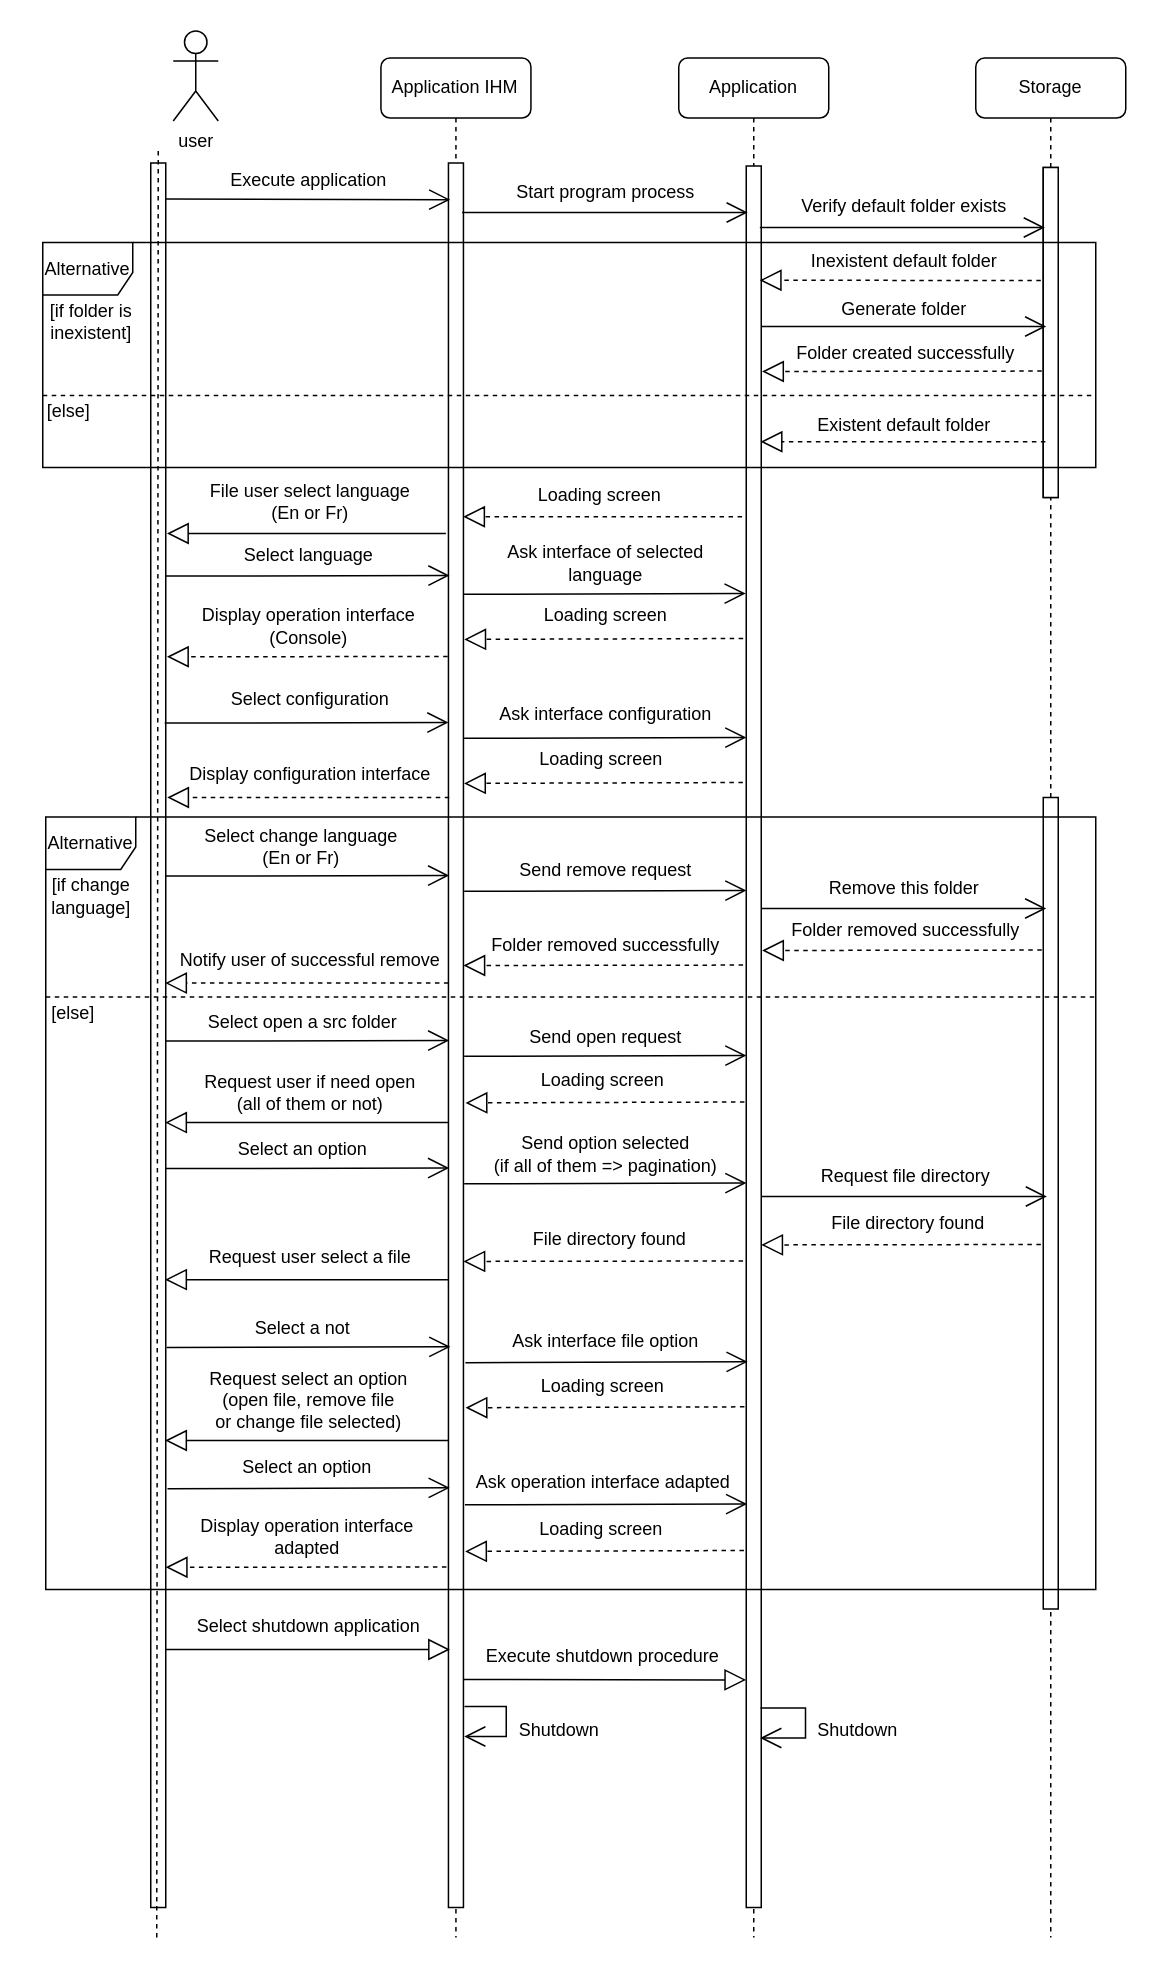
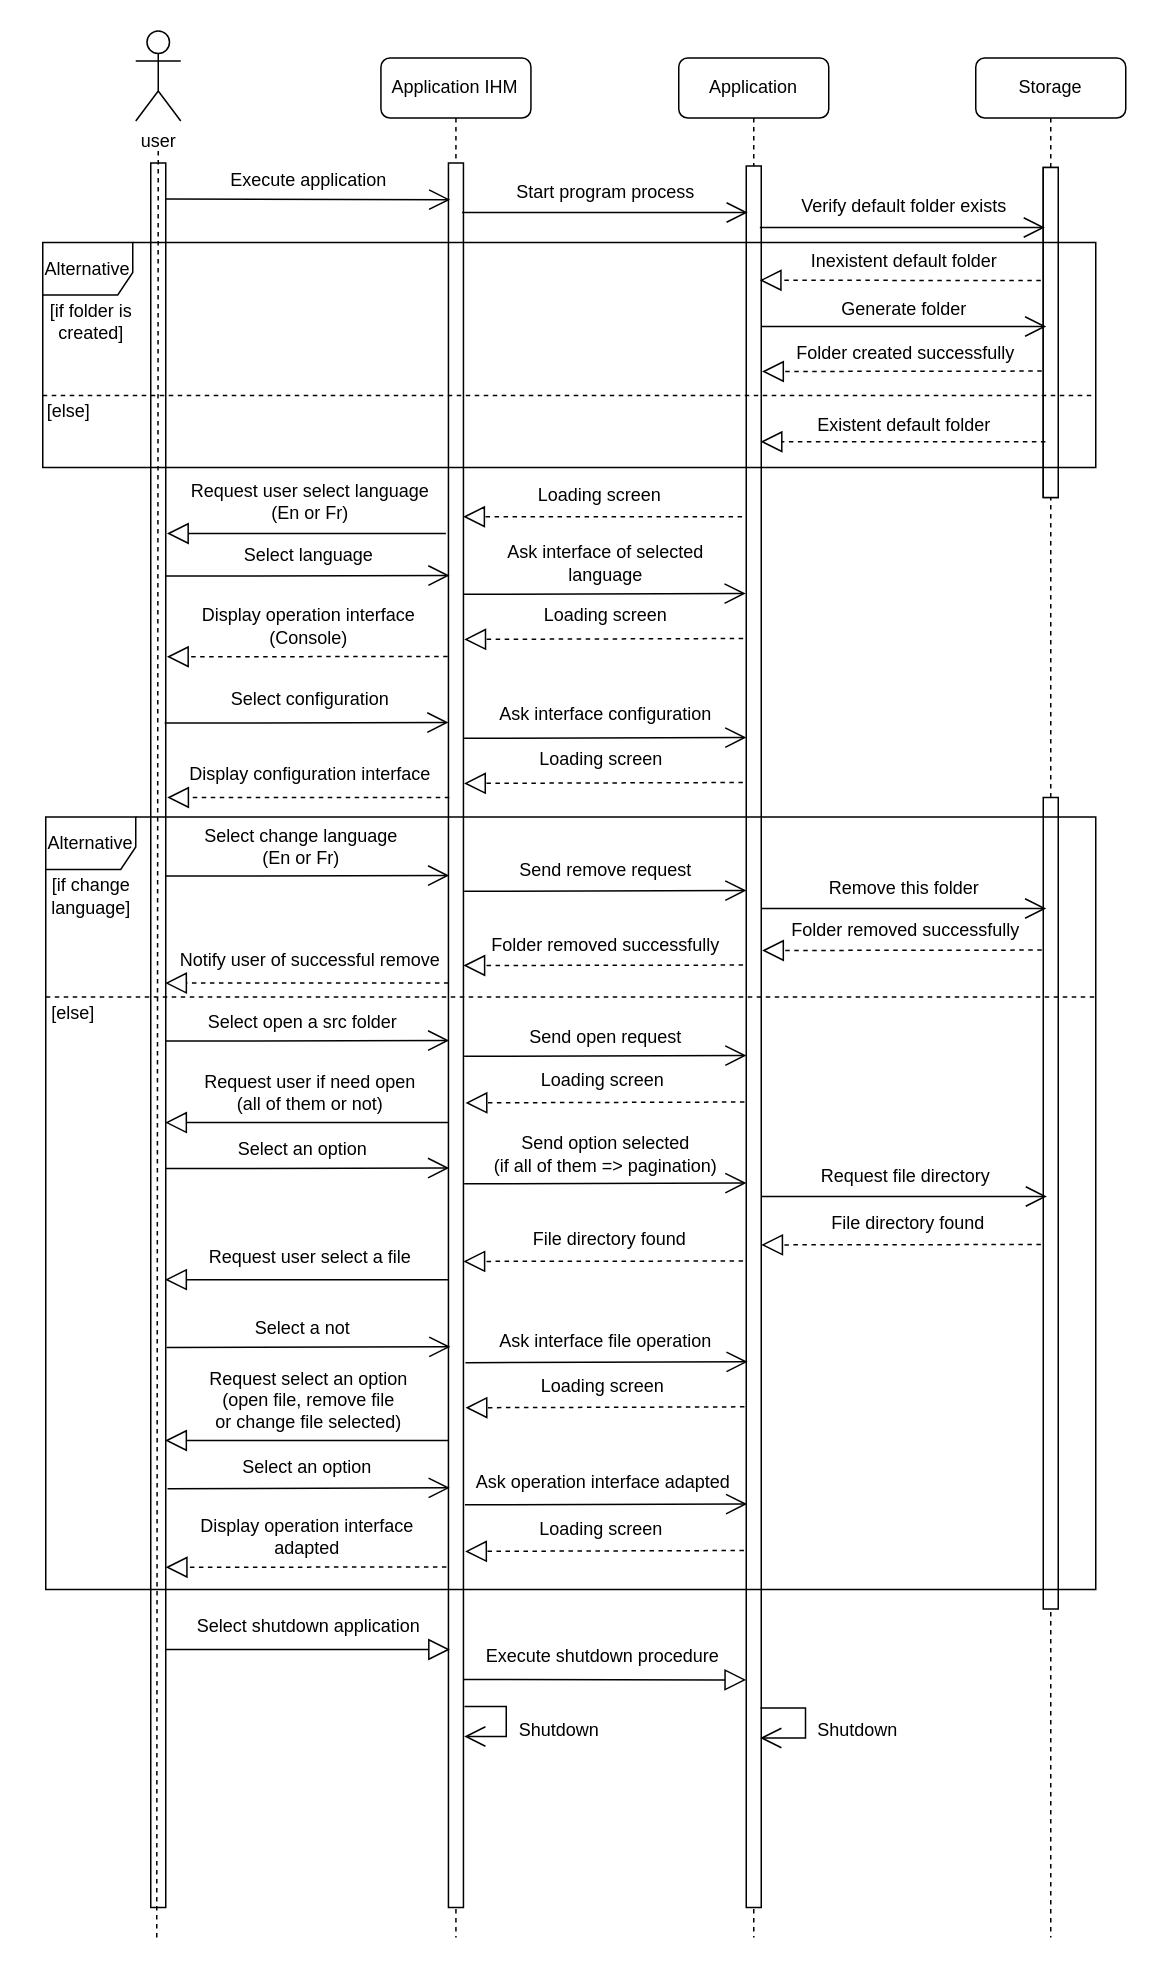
(196, 76) -> (158, 76)
(92, 322) -> (92, 322)
(311, 502) -> (311, 502)
(606, 1342) -> (606, 1342)
